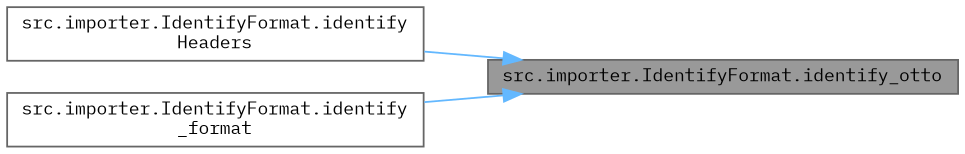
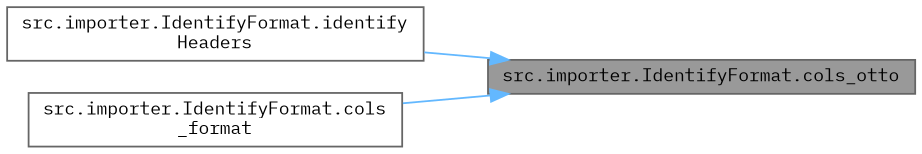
(723, 77) -> (702, 77)
(215, 120) -> (215, 120)
